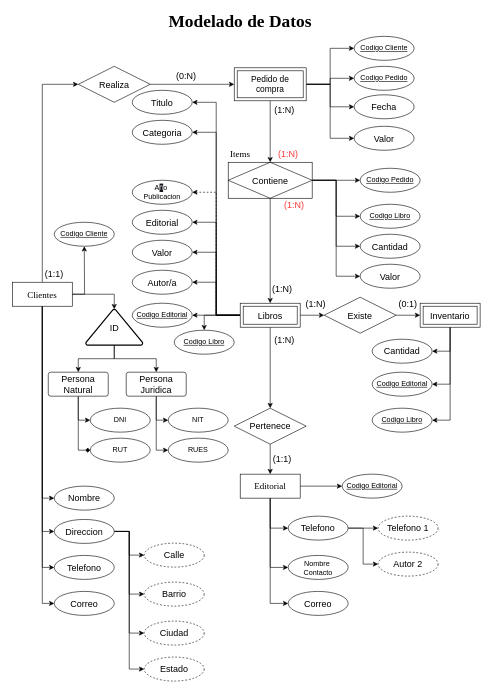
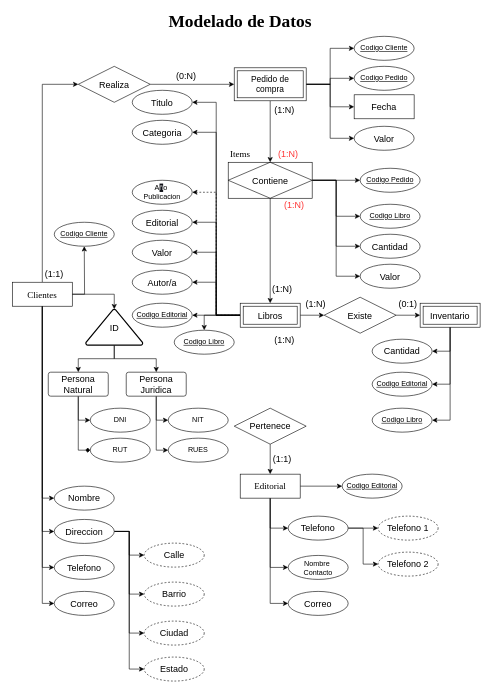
(384, 107) -> (384, 107)
(270, 402) -> none
(408, 564) -> (408, 564)
